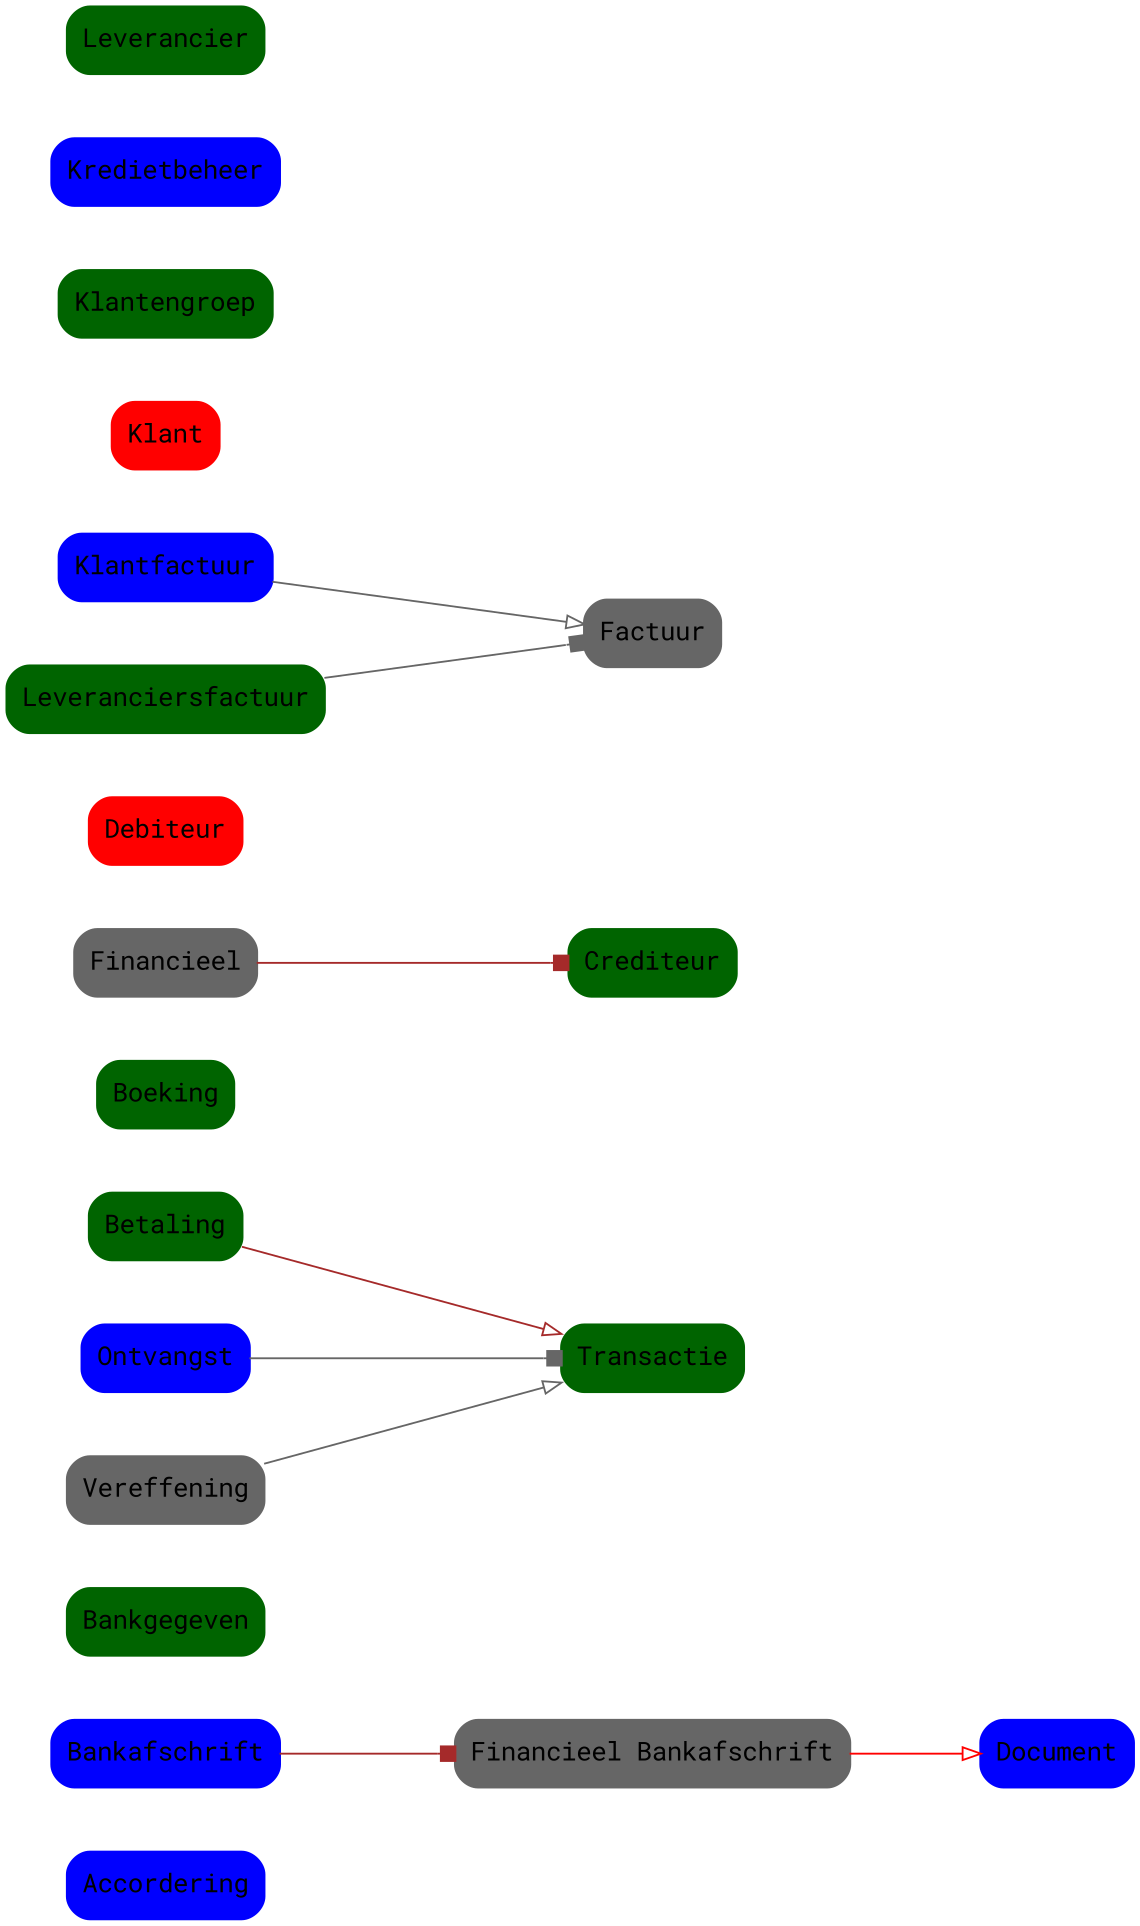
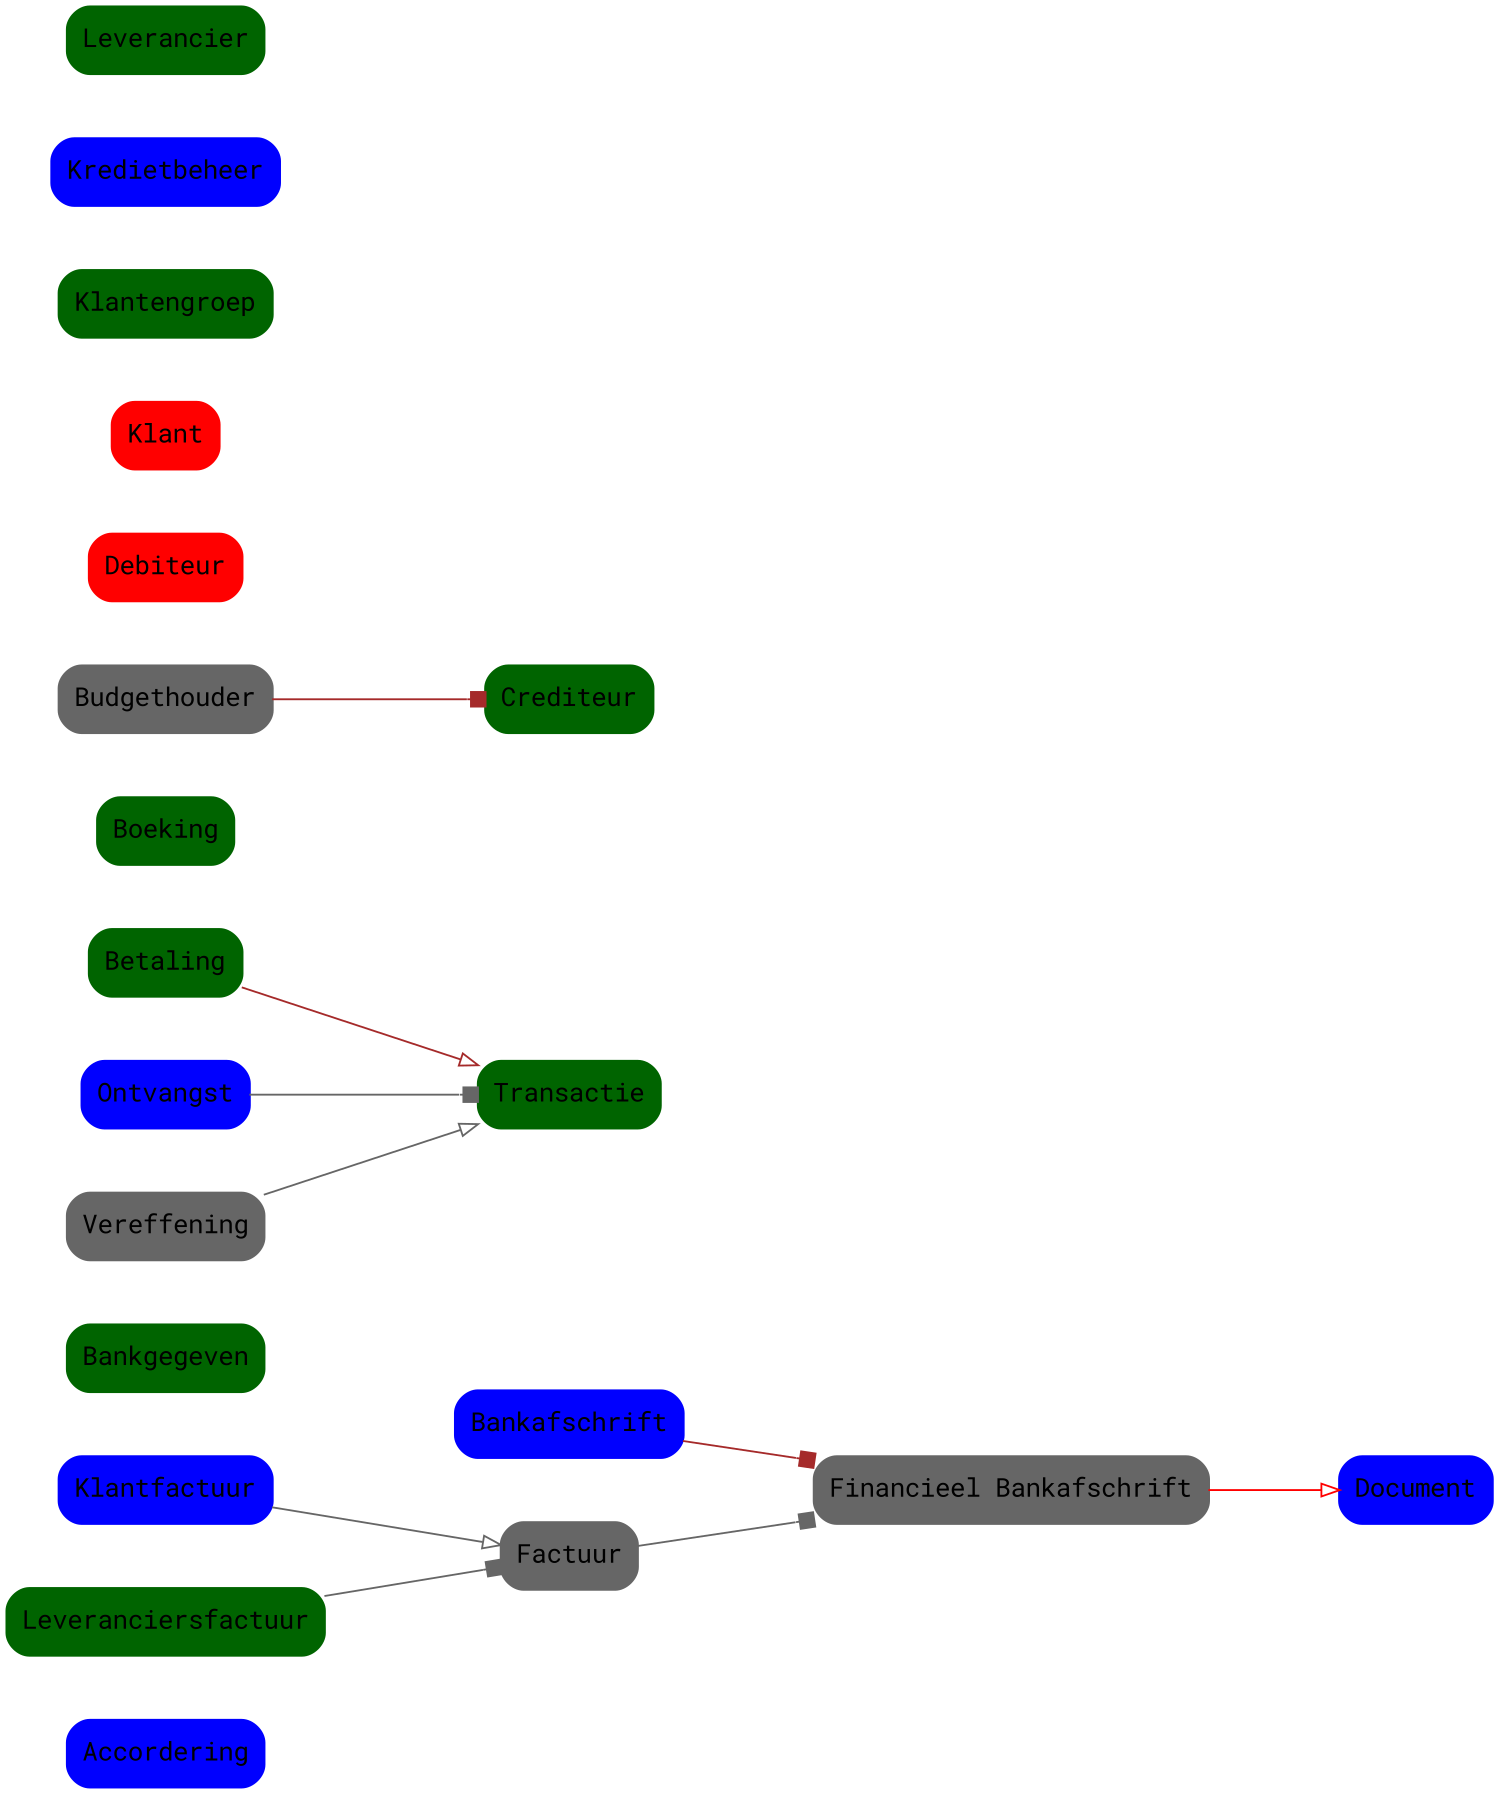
(166, 963) -> (166, 699)
none -> (716, 1534)
